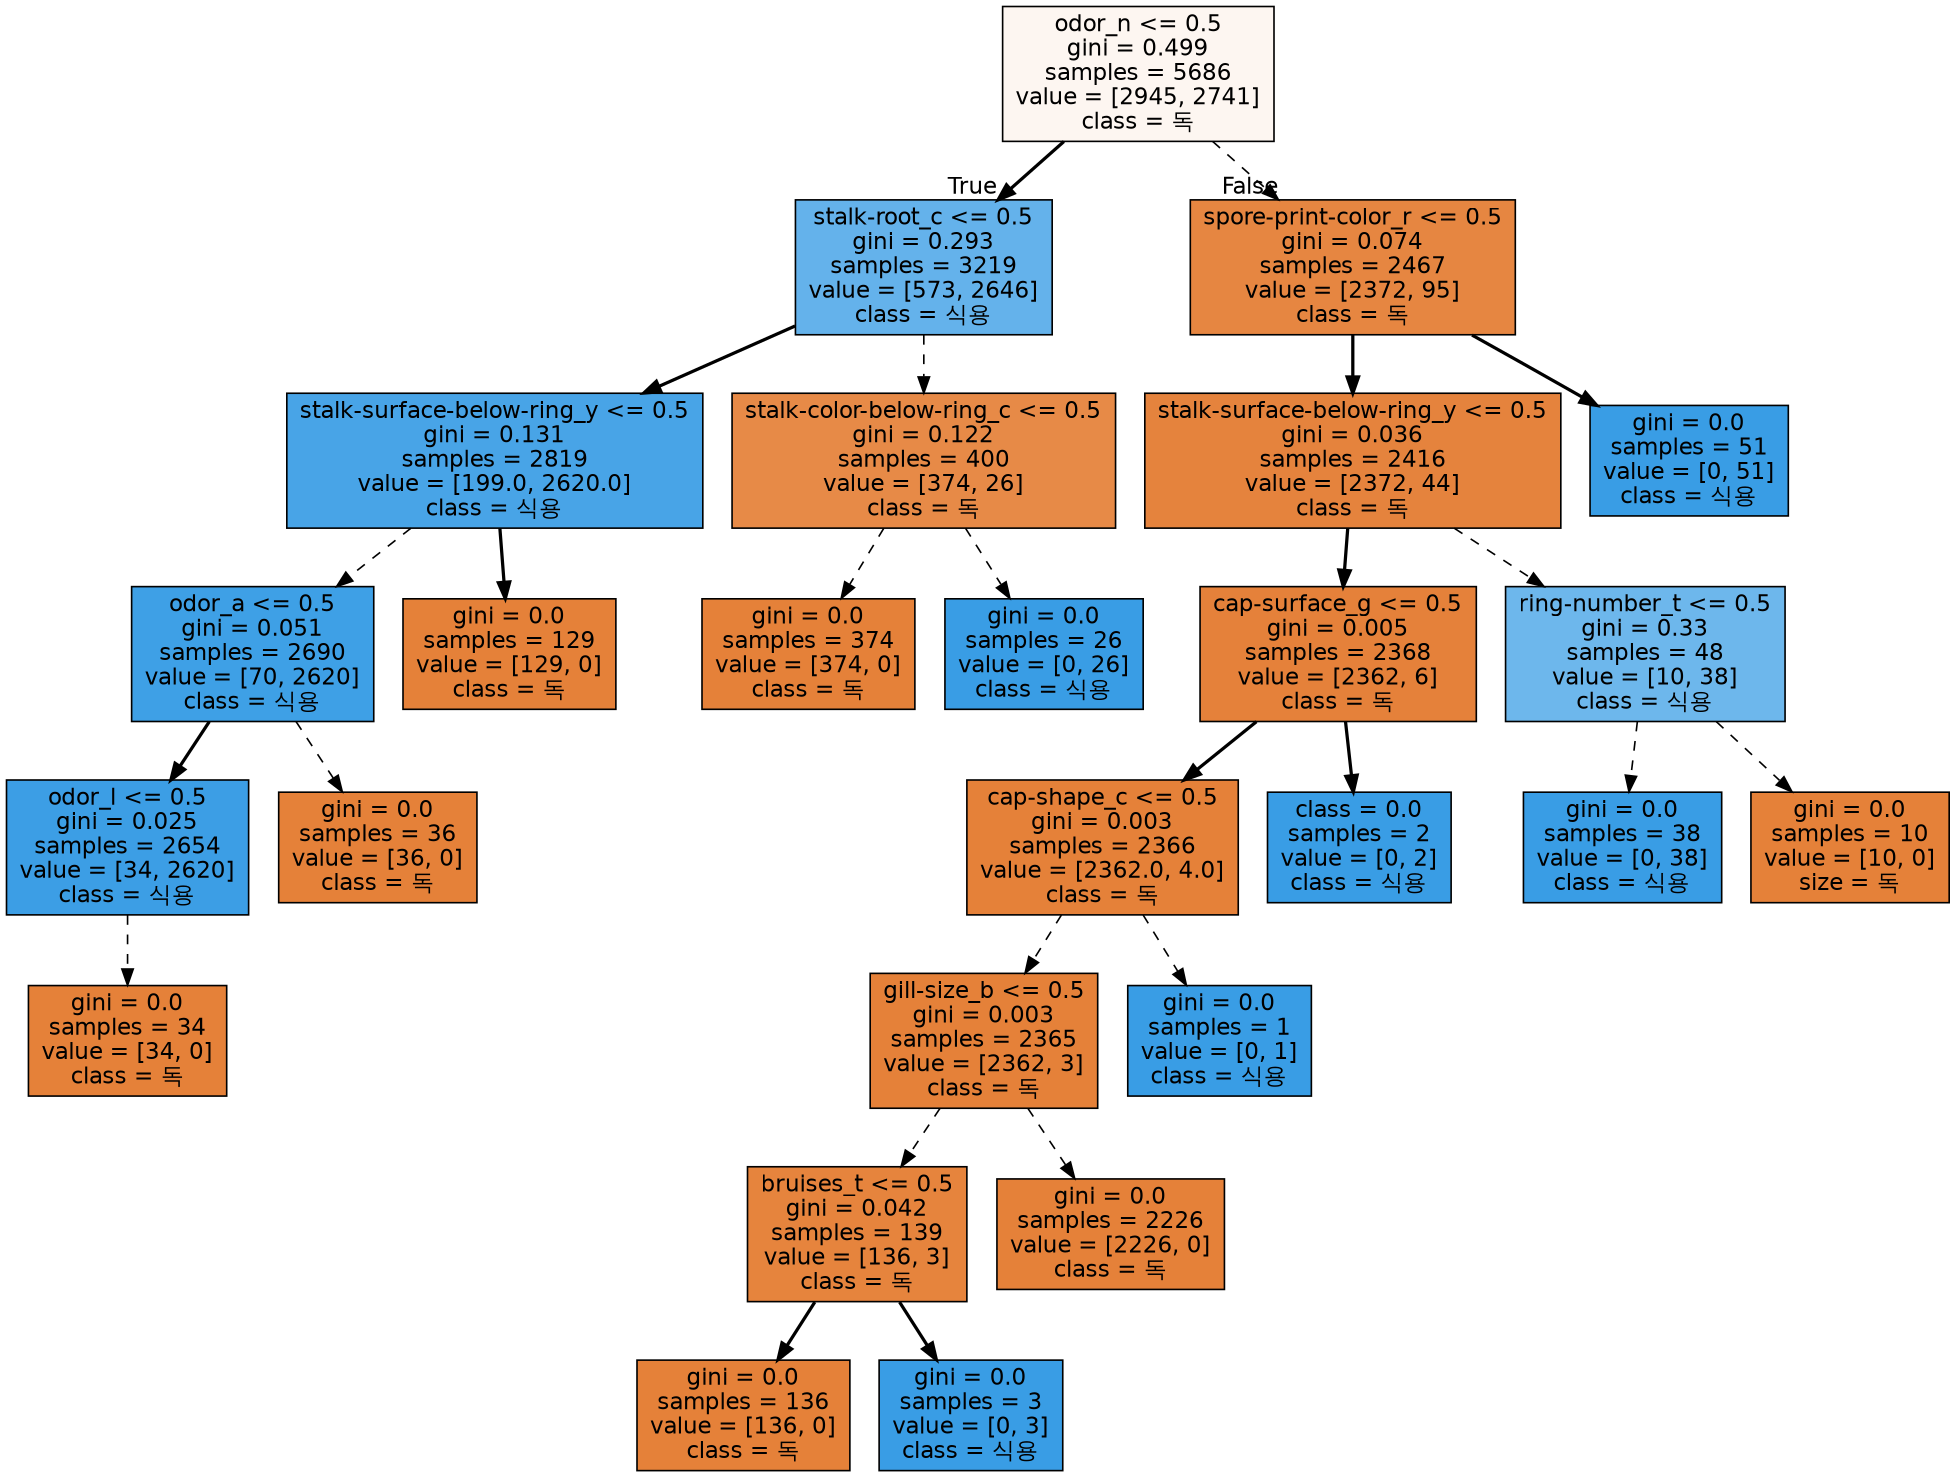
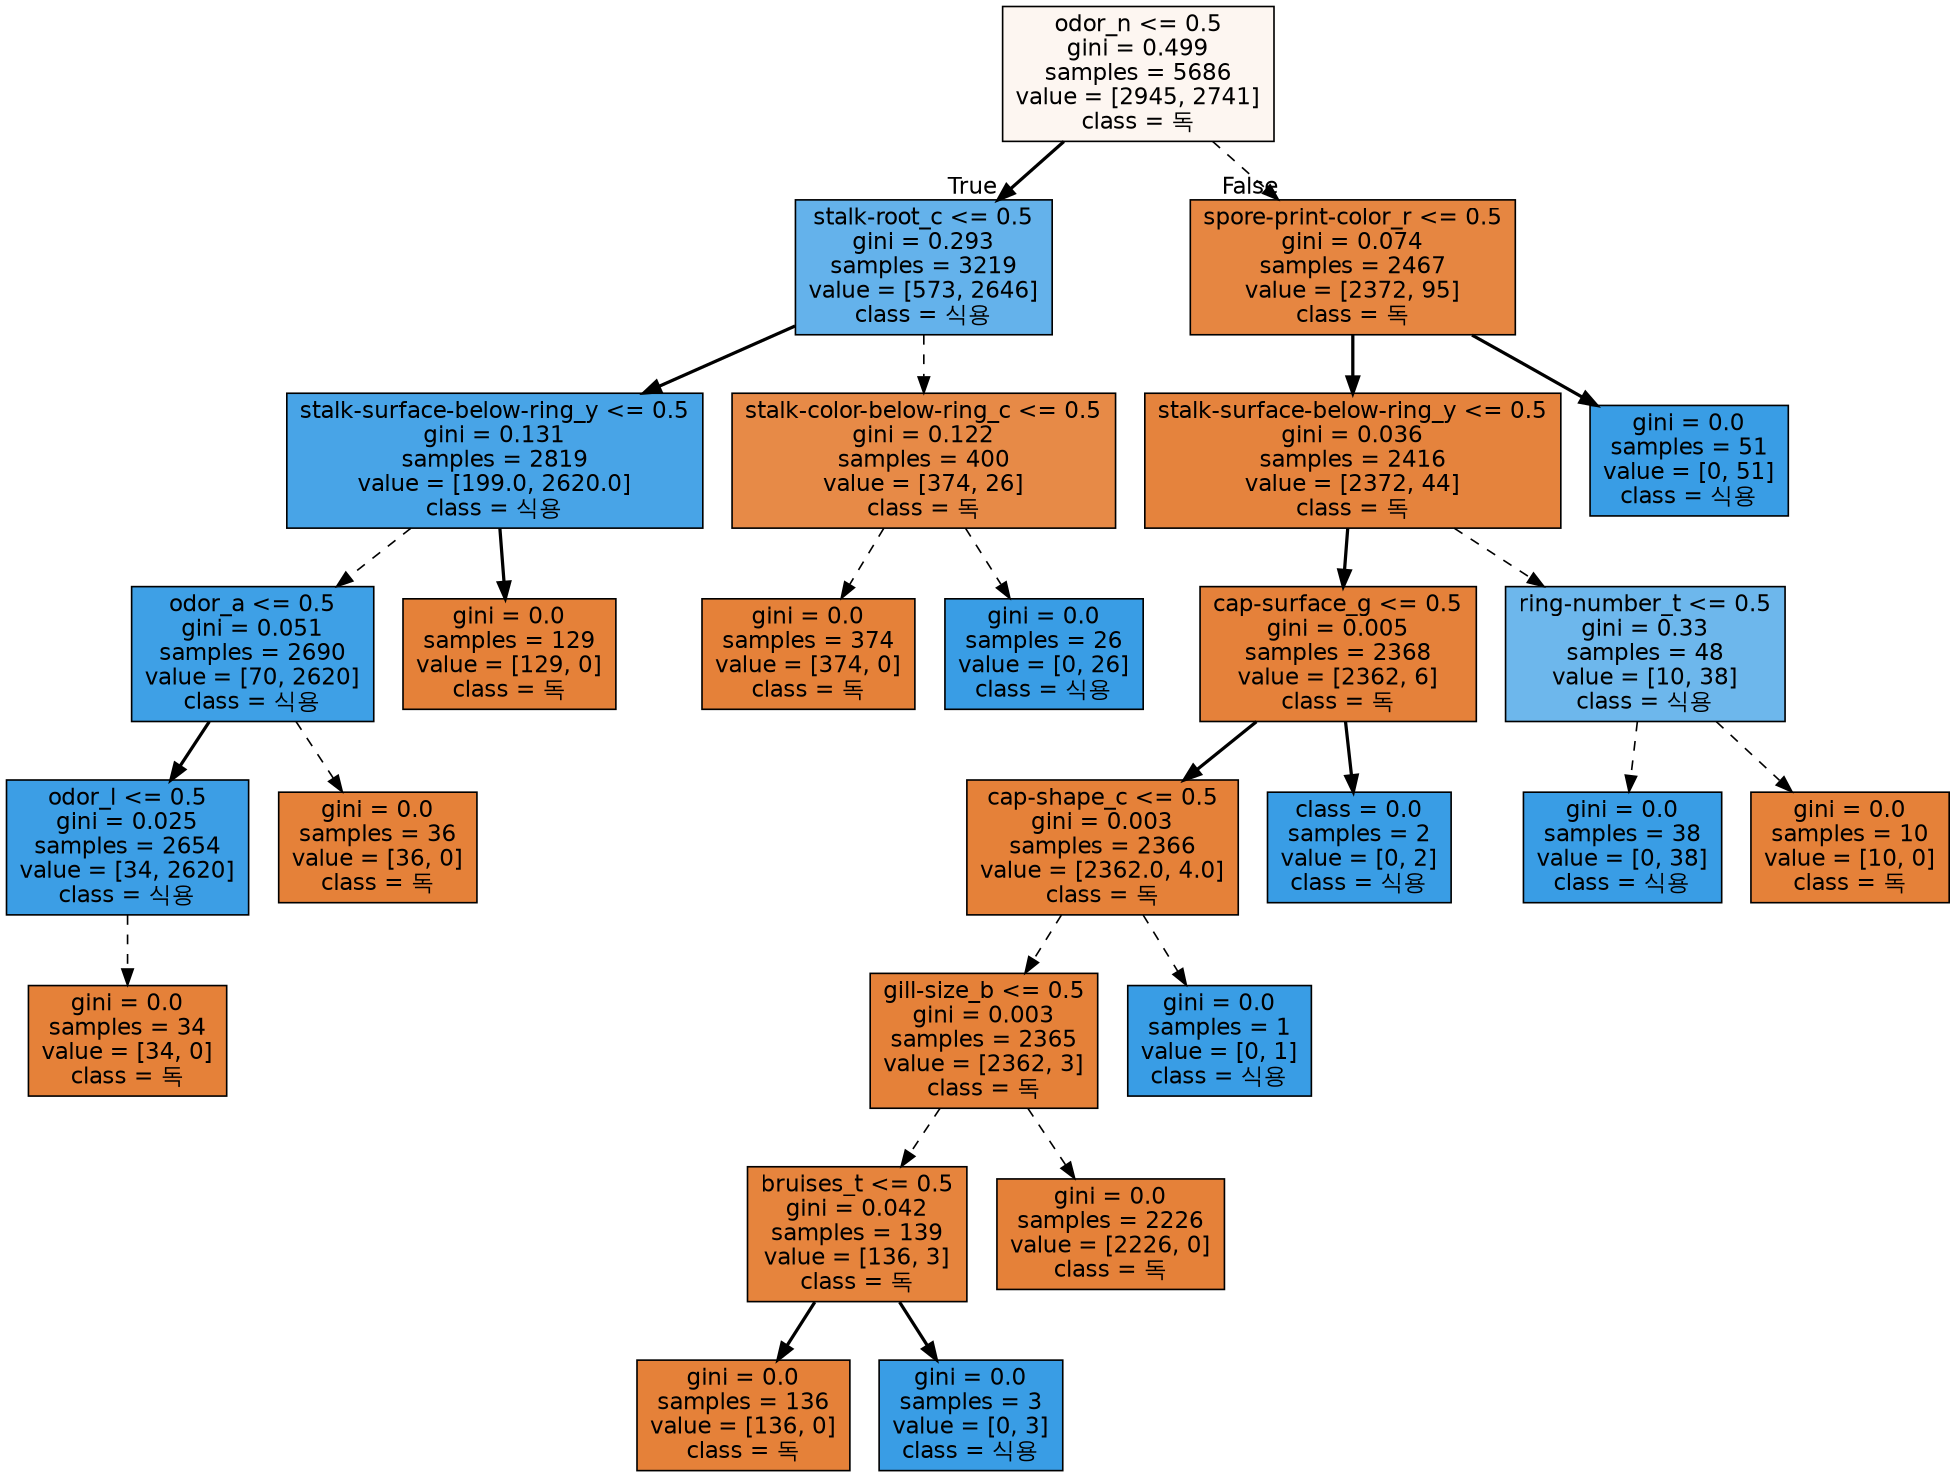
(1850, 847) -> (1850, 847)
